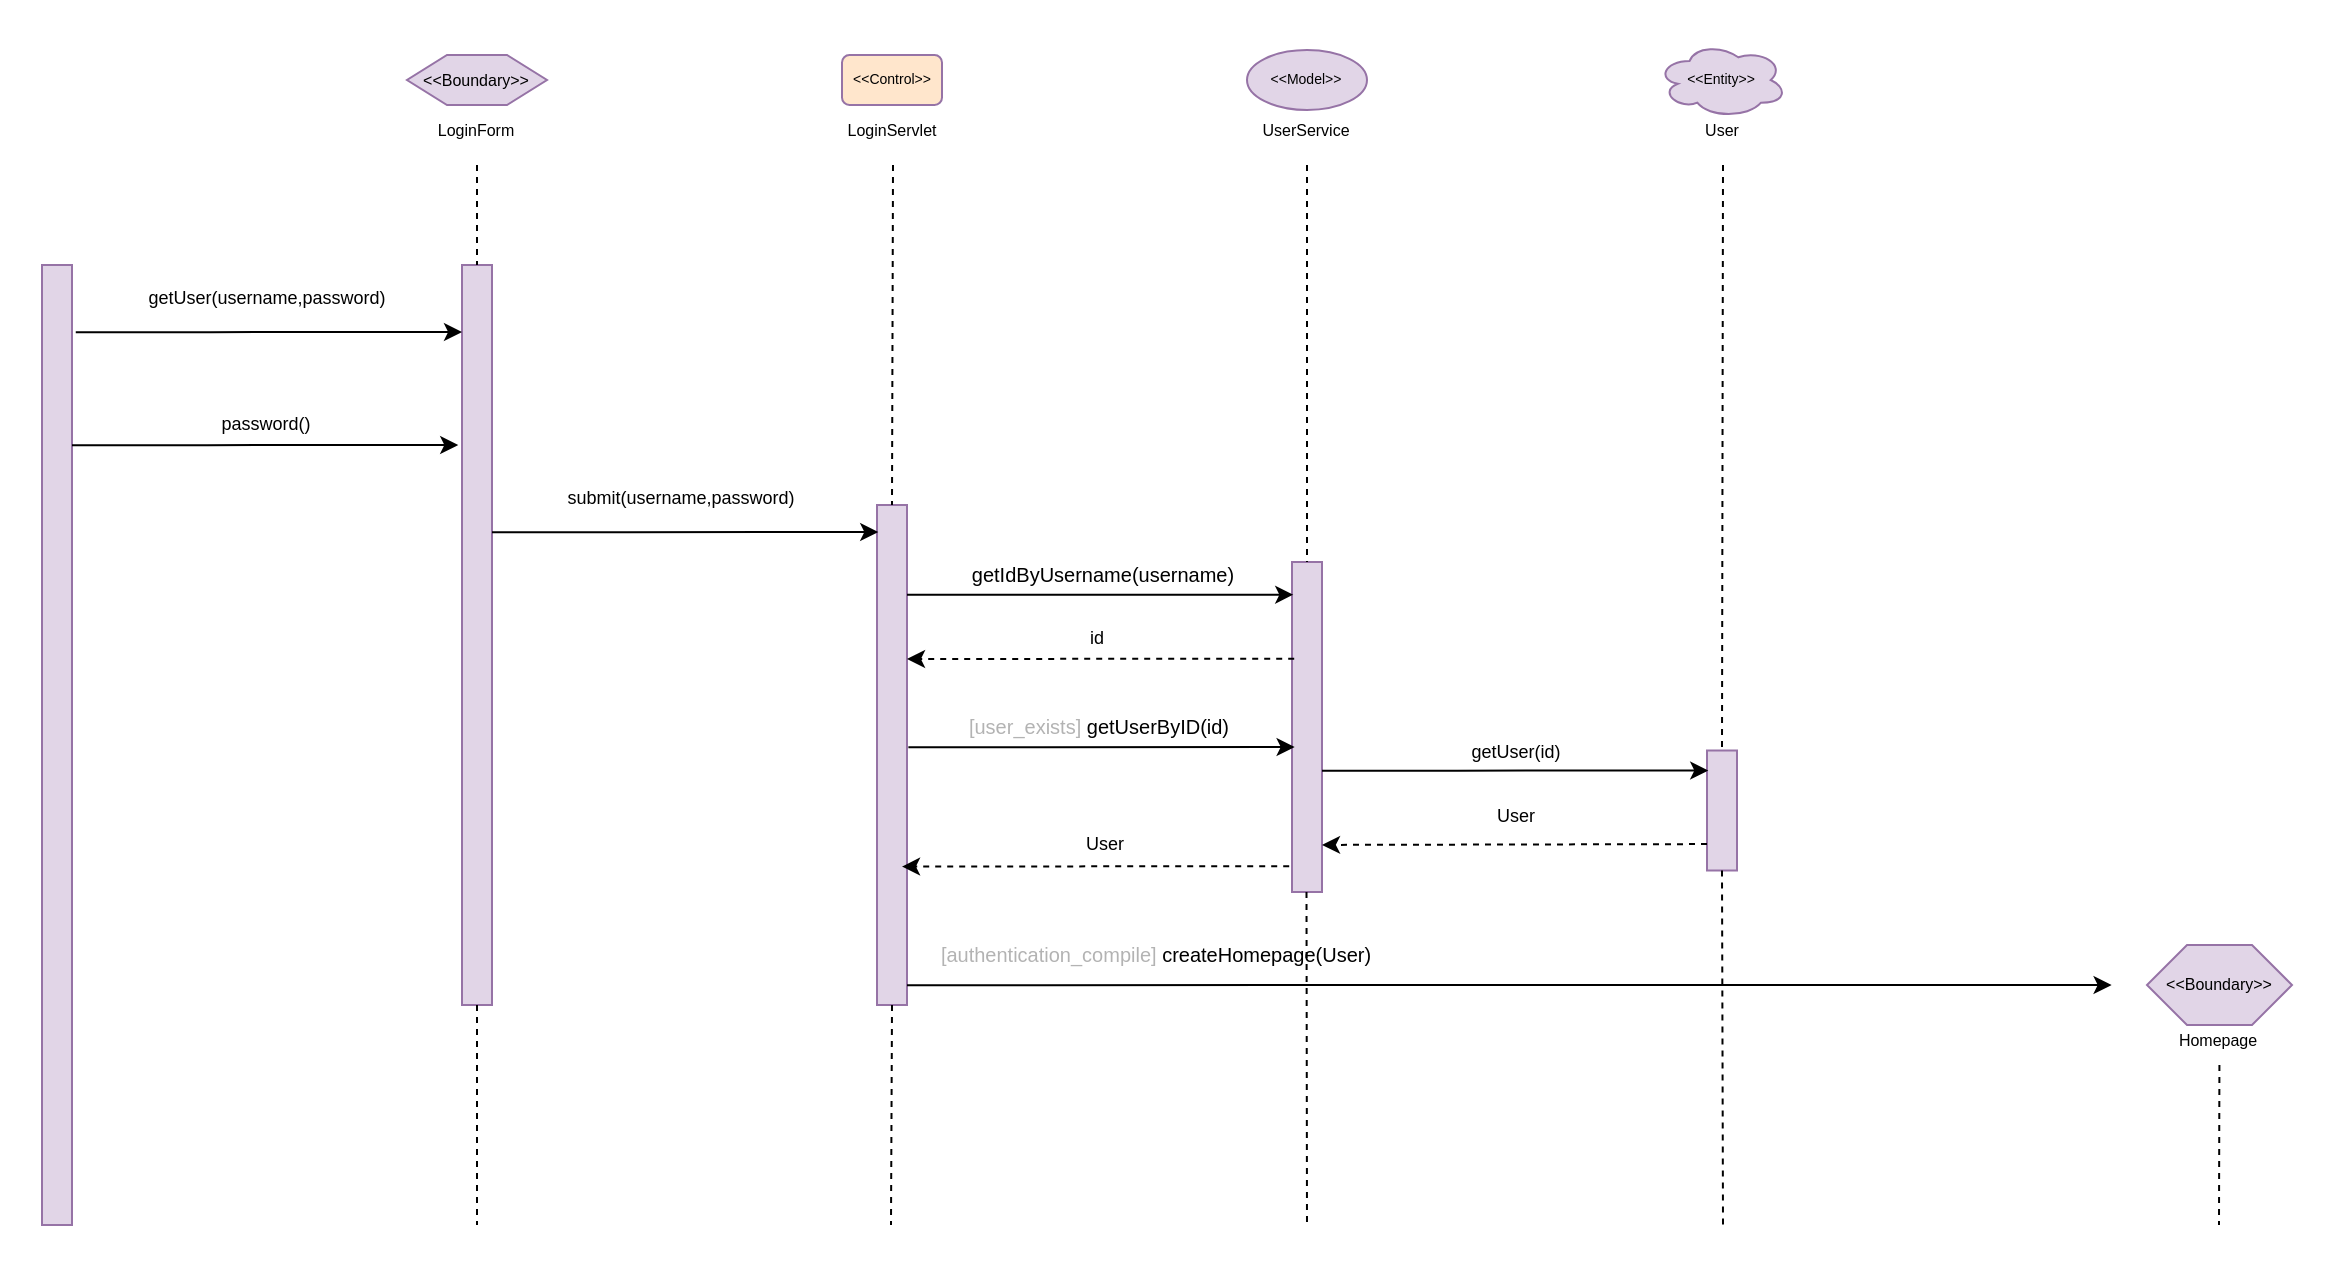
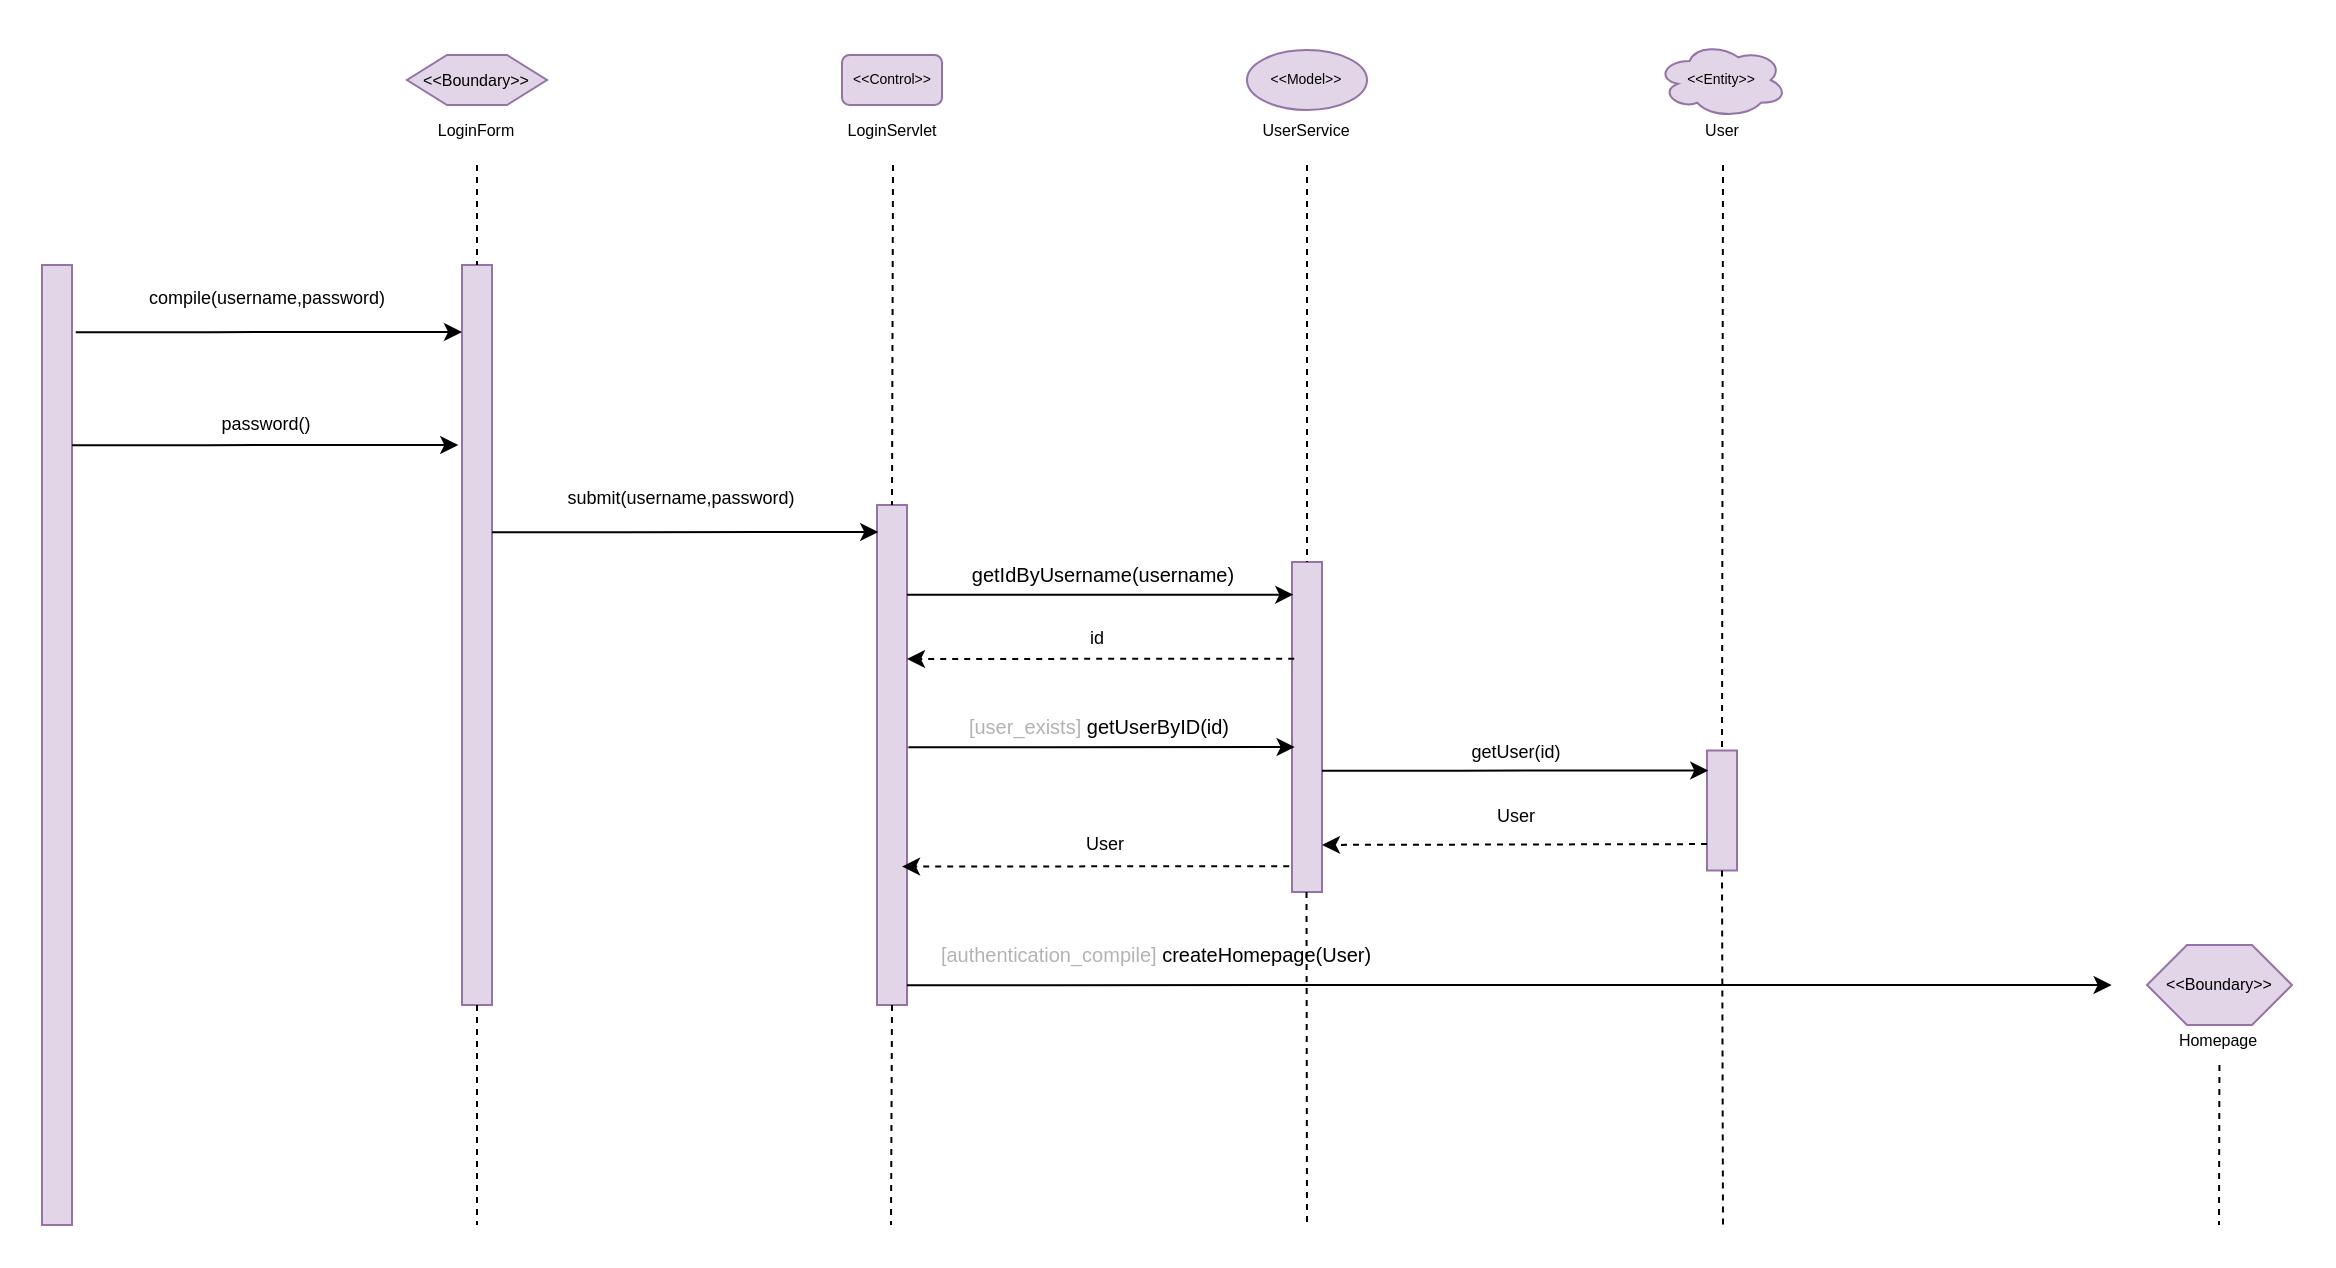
(892, 80) -> (892, 80)
(268, 299) -> (268, 299)
